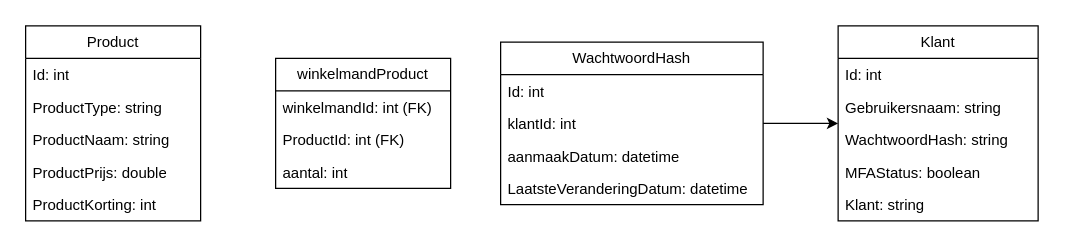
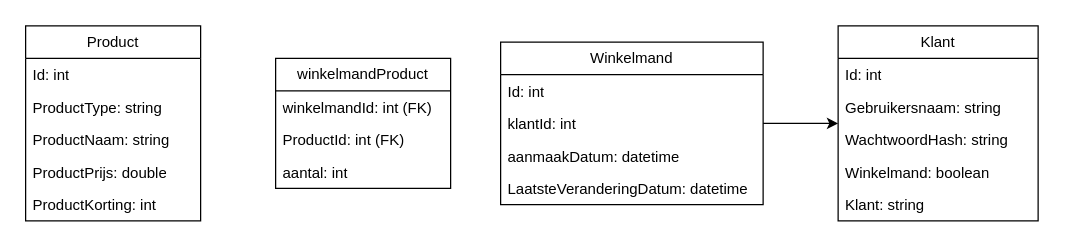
(632, 58) -> (632, 58)
(915, 173) -> (916, 173)
